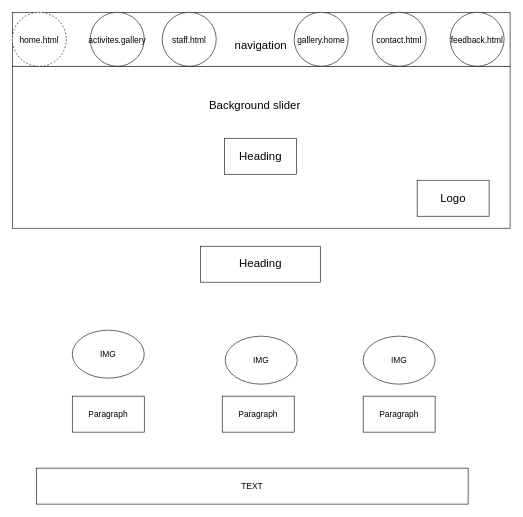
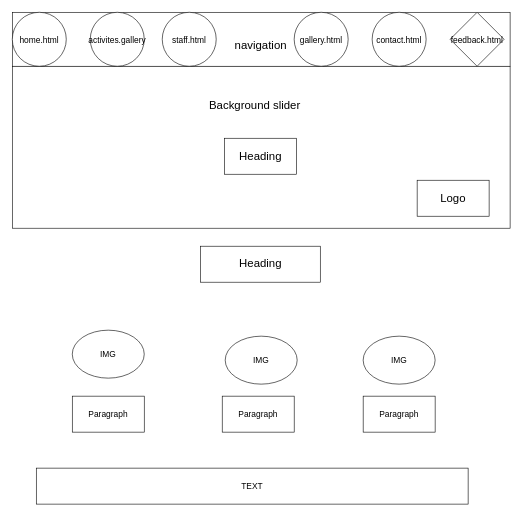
(39, 39) -> (39, 39)
(321, 39) -> (321, 39)
(477, 39) -> (477, 39)
